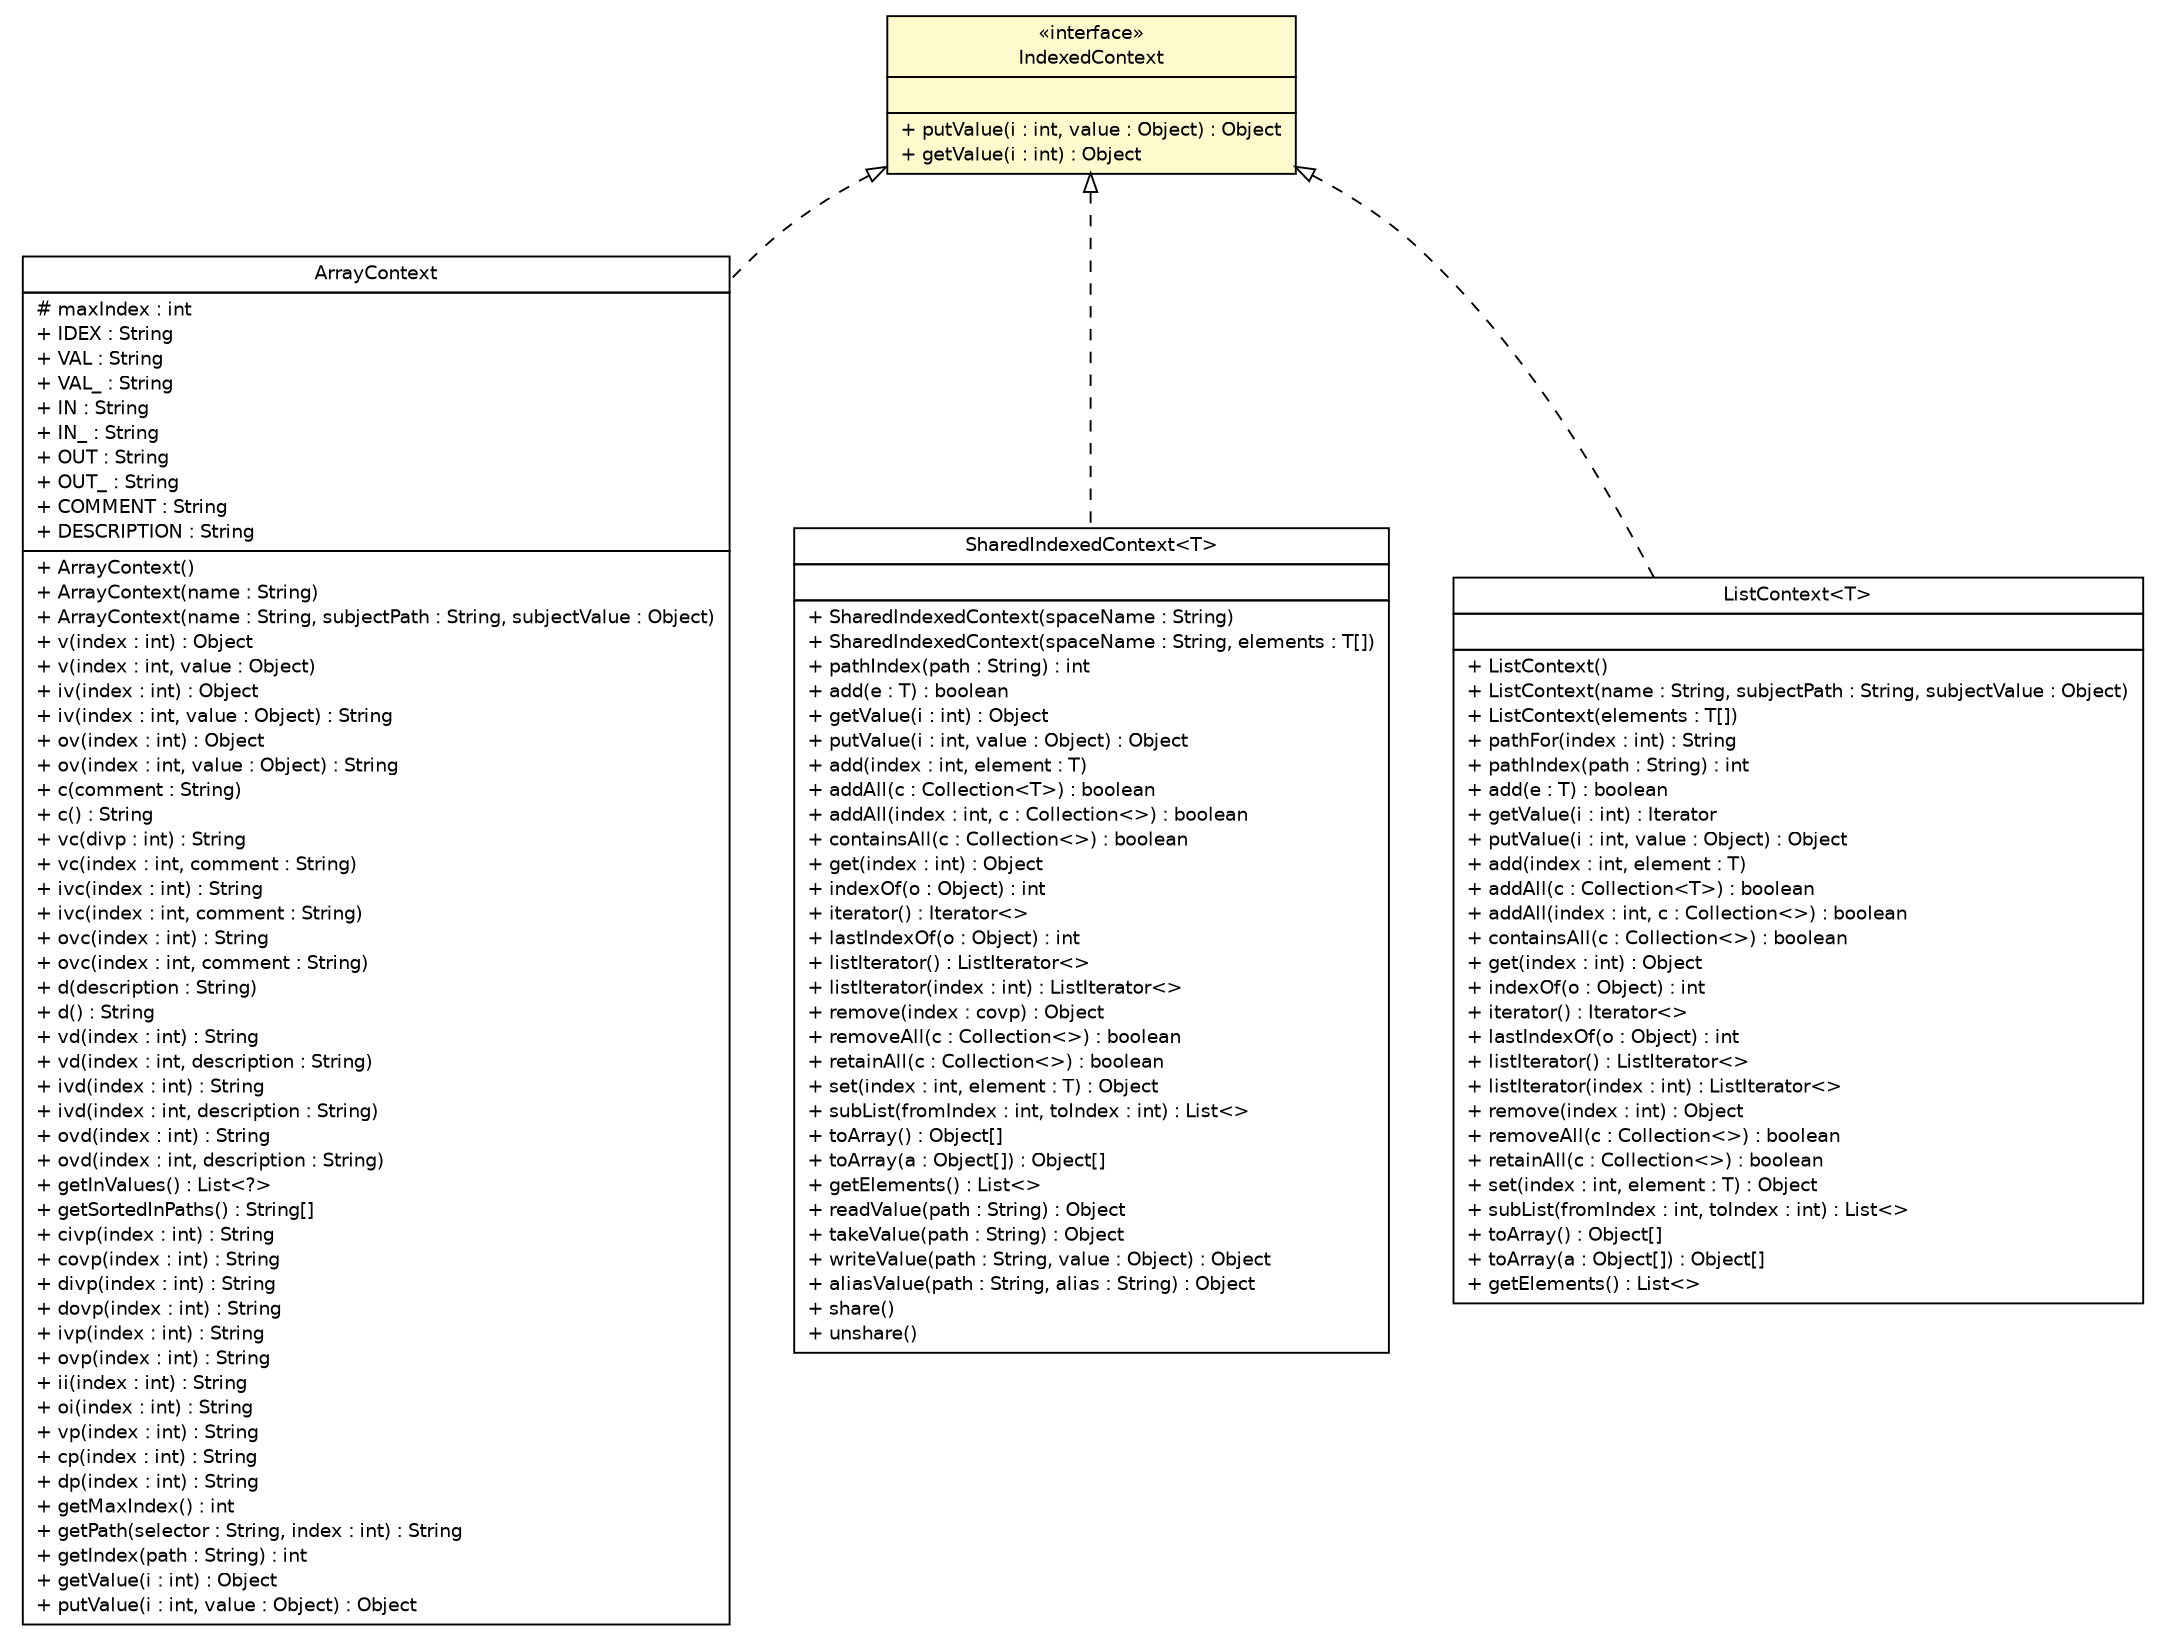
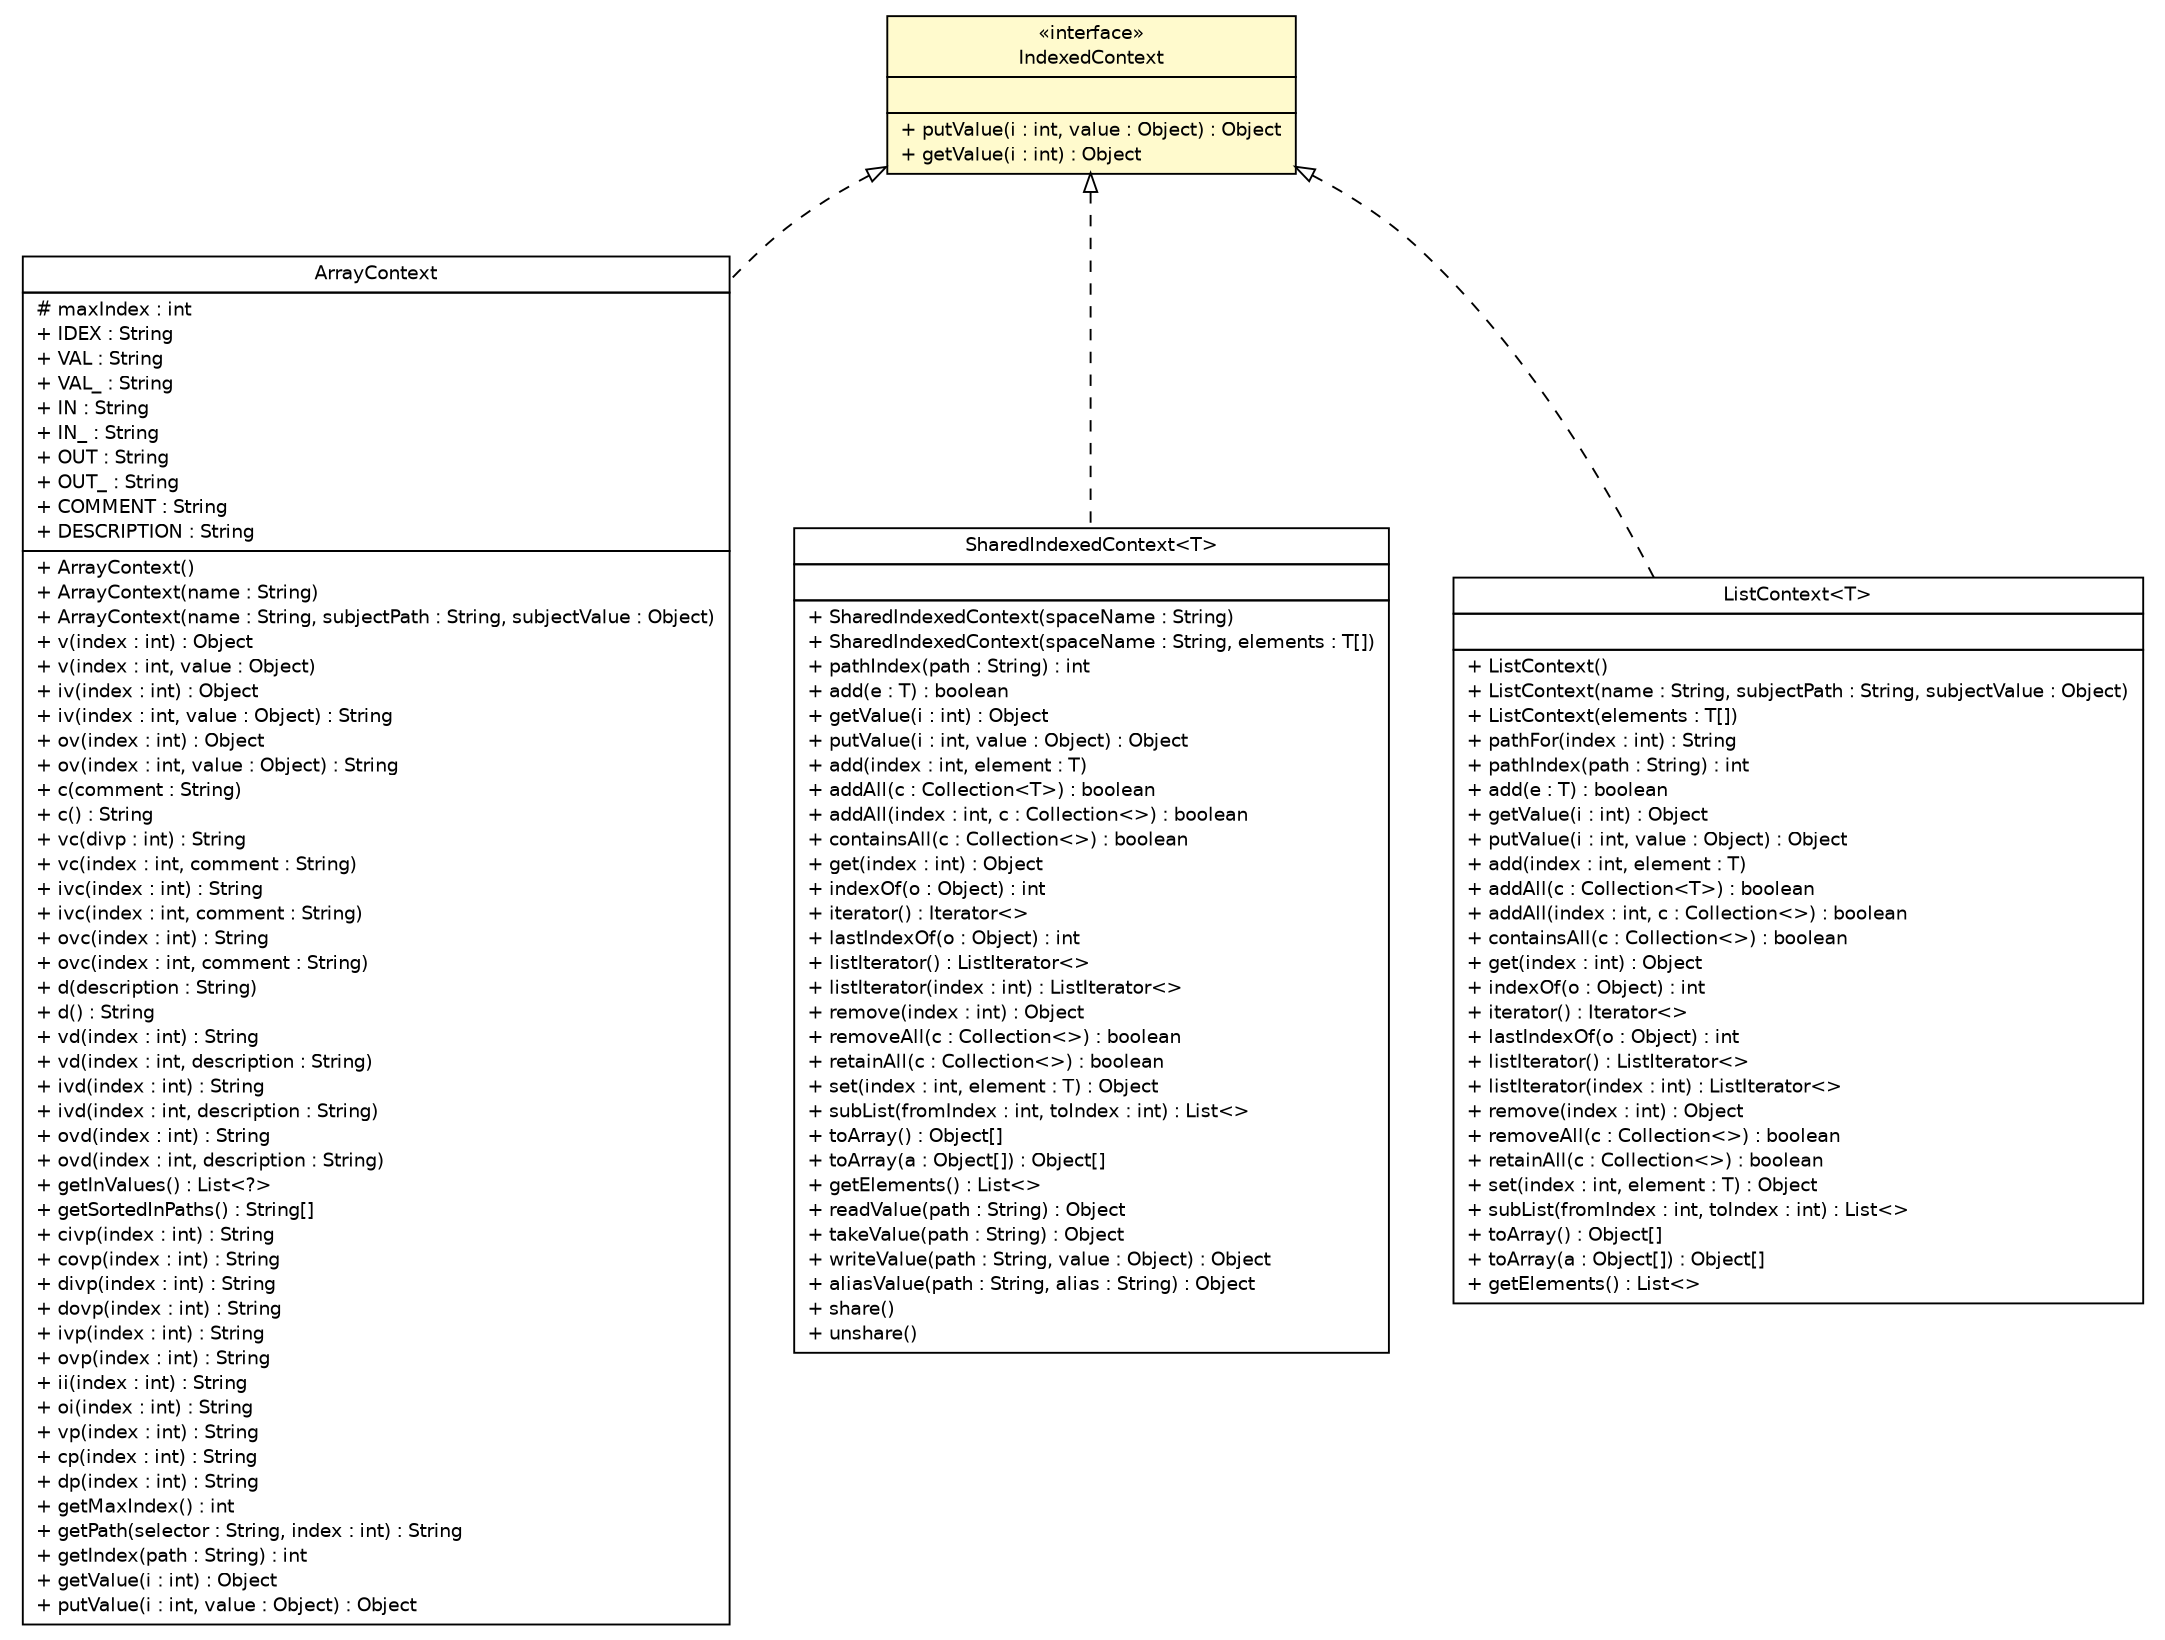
(1592, 815) -> (1587, 815)
(957, 1013) -> (946, 1013)
